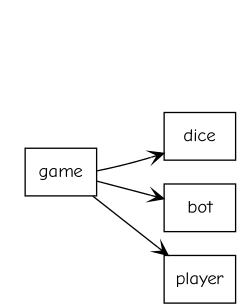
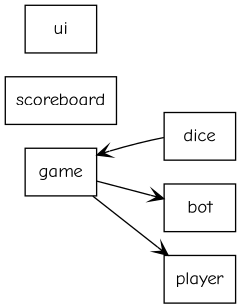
none -> (61, 29)
none -> (61, 101)
(124, 165) -> (137, 144)
